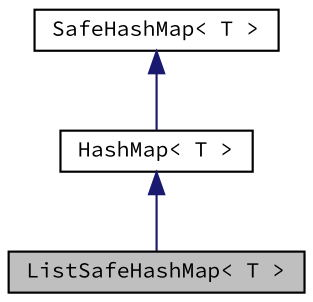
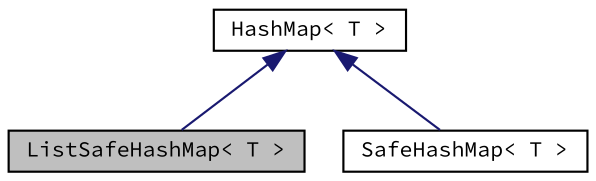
(157, 102) -> (396, 97)
